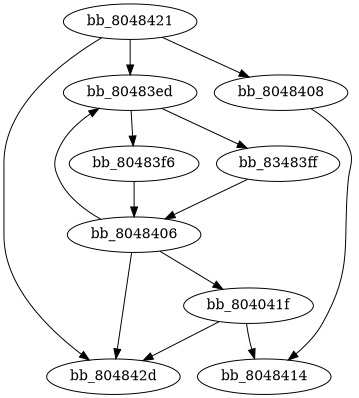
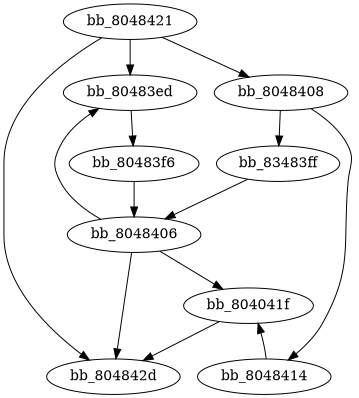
(200, 126) -> (280, 123)
(249, 337) -> (264, 346)
